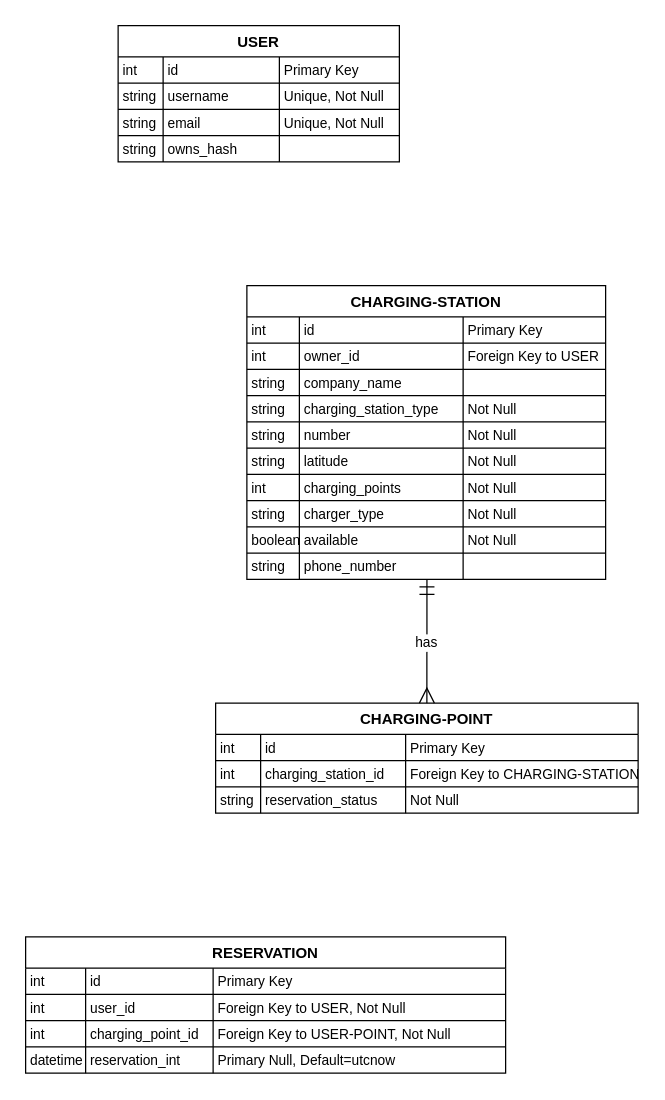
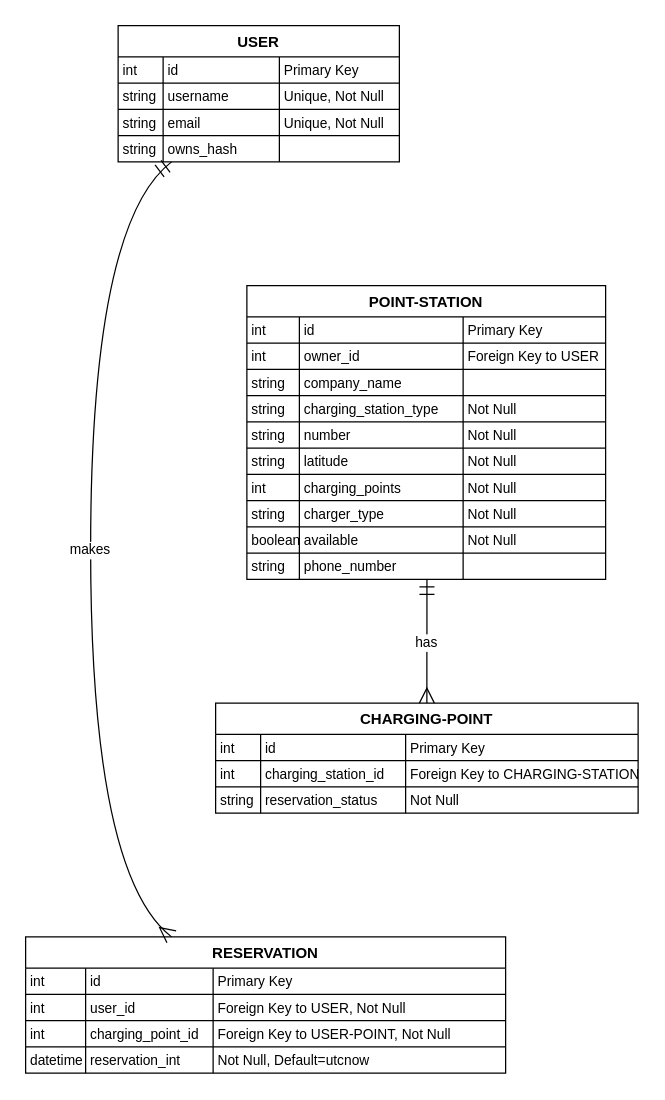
(426, 302) -> (426, 302)
none -> (91, 551)
(313, 1060) -> (299, 1060)
